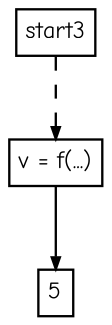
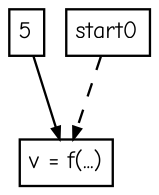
(56, 33) -> (108, 33)
(56, 222) -> (45, 92)
